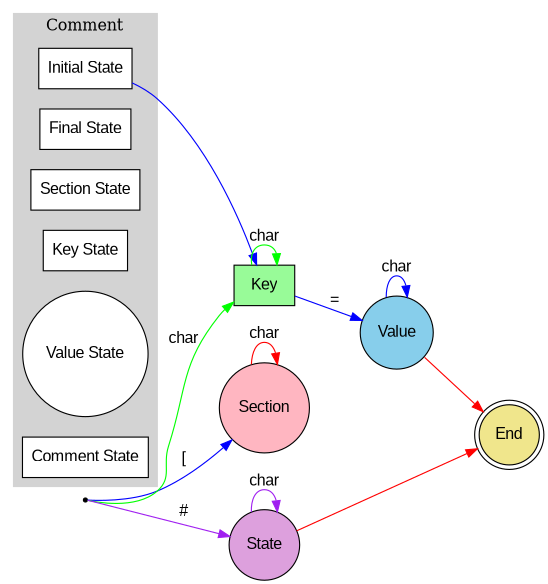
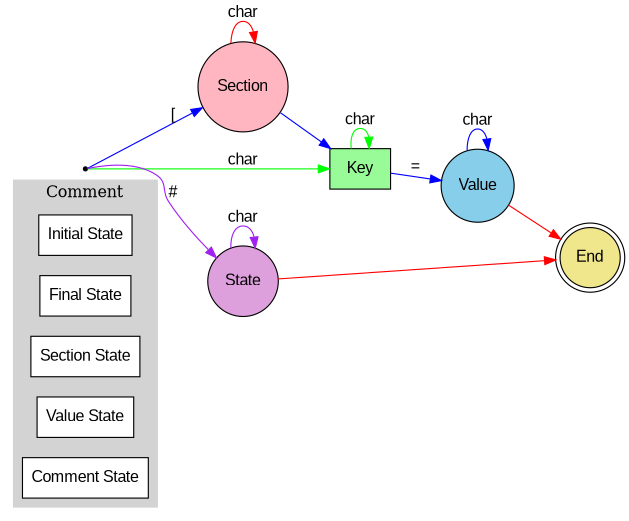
(206, 158) -> (301, 127)
(85, 251) -> none
(85, 354) -> (85, 417)
